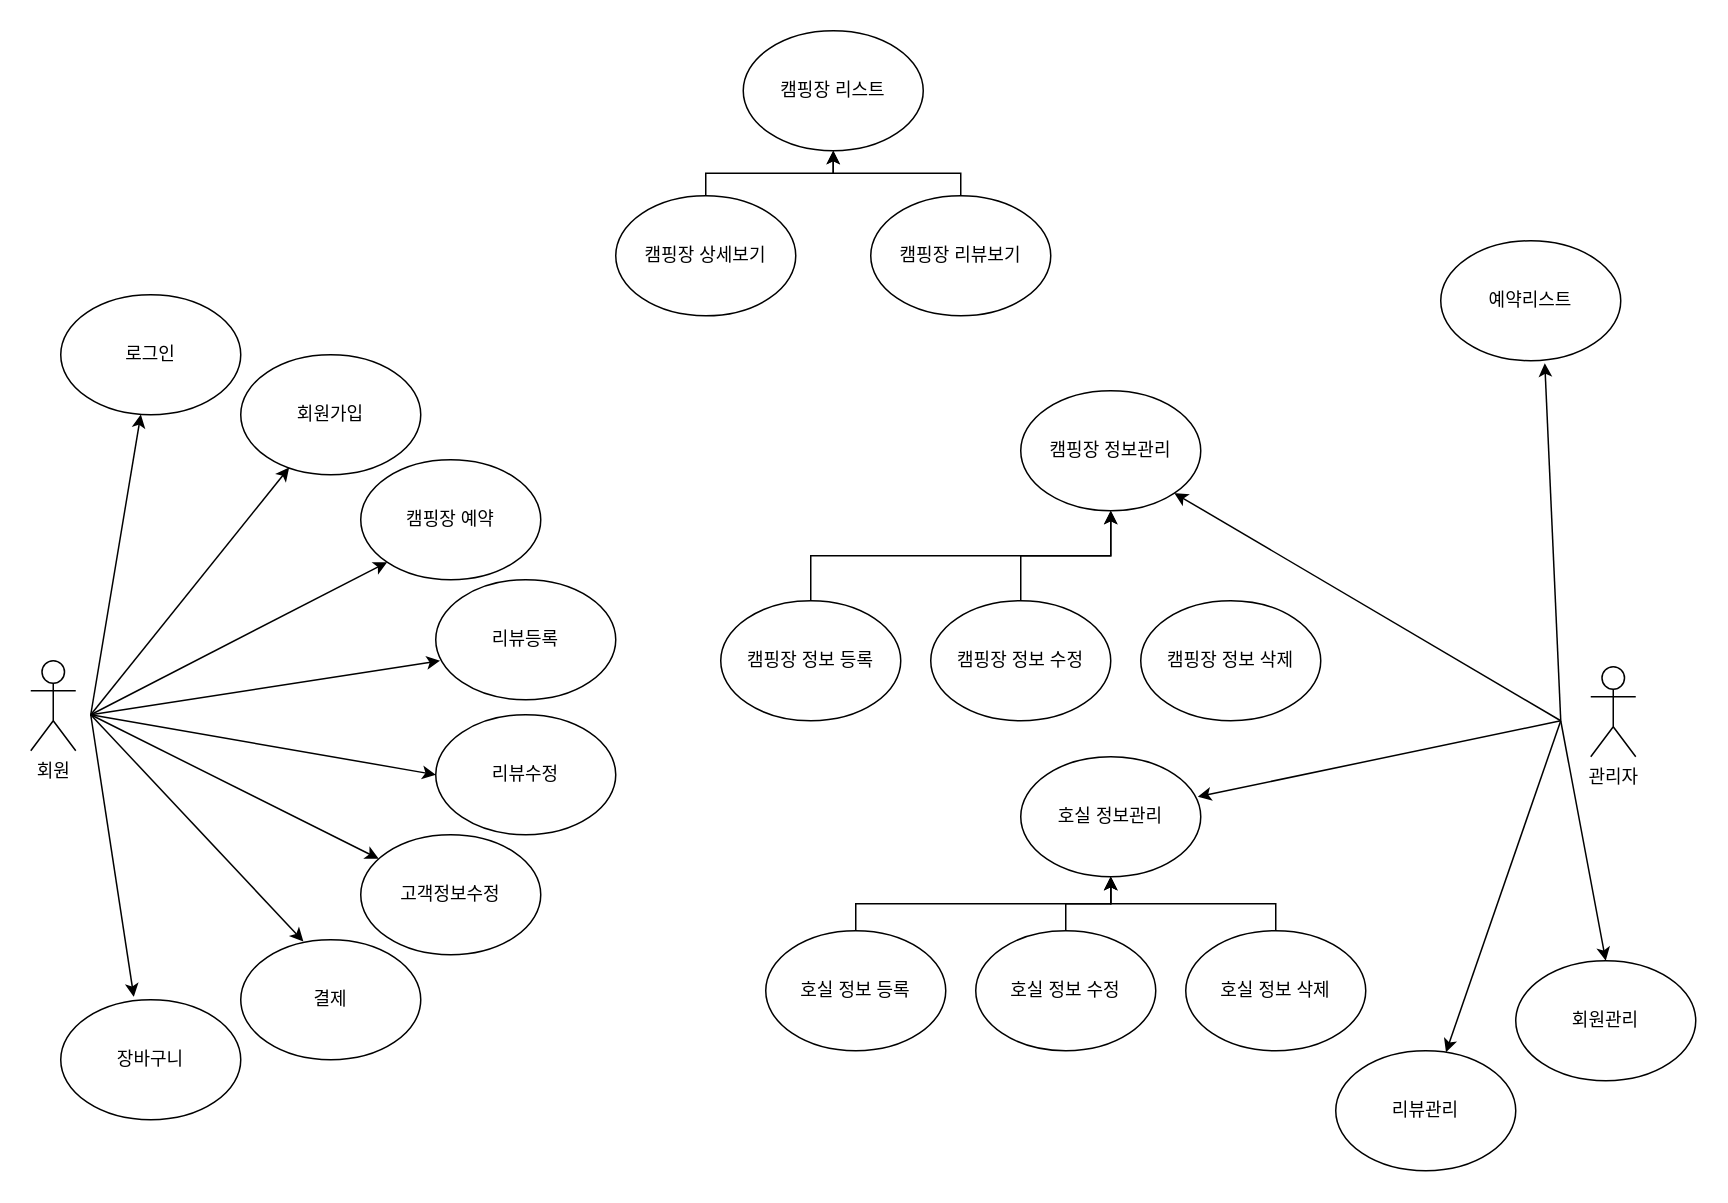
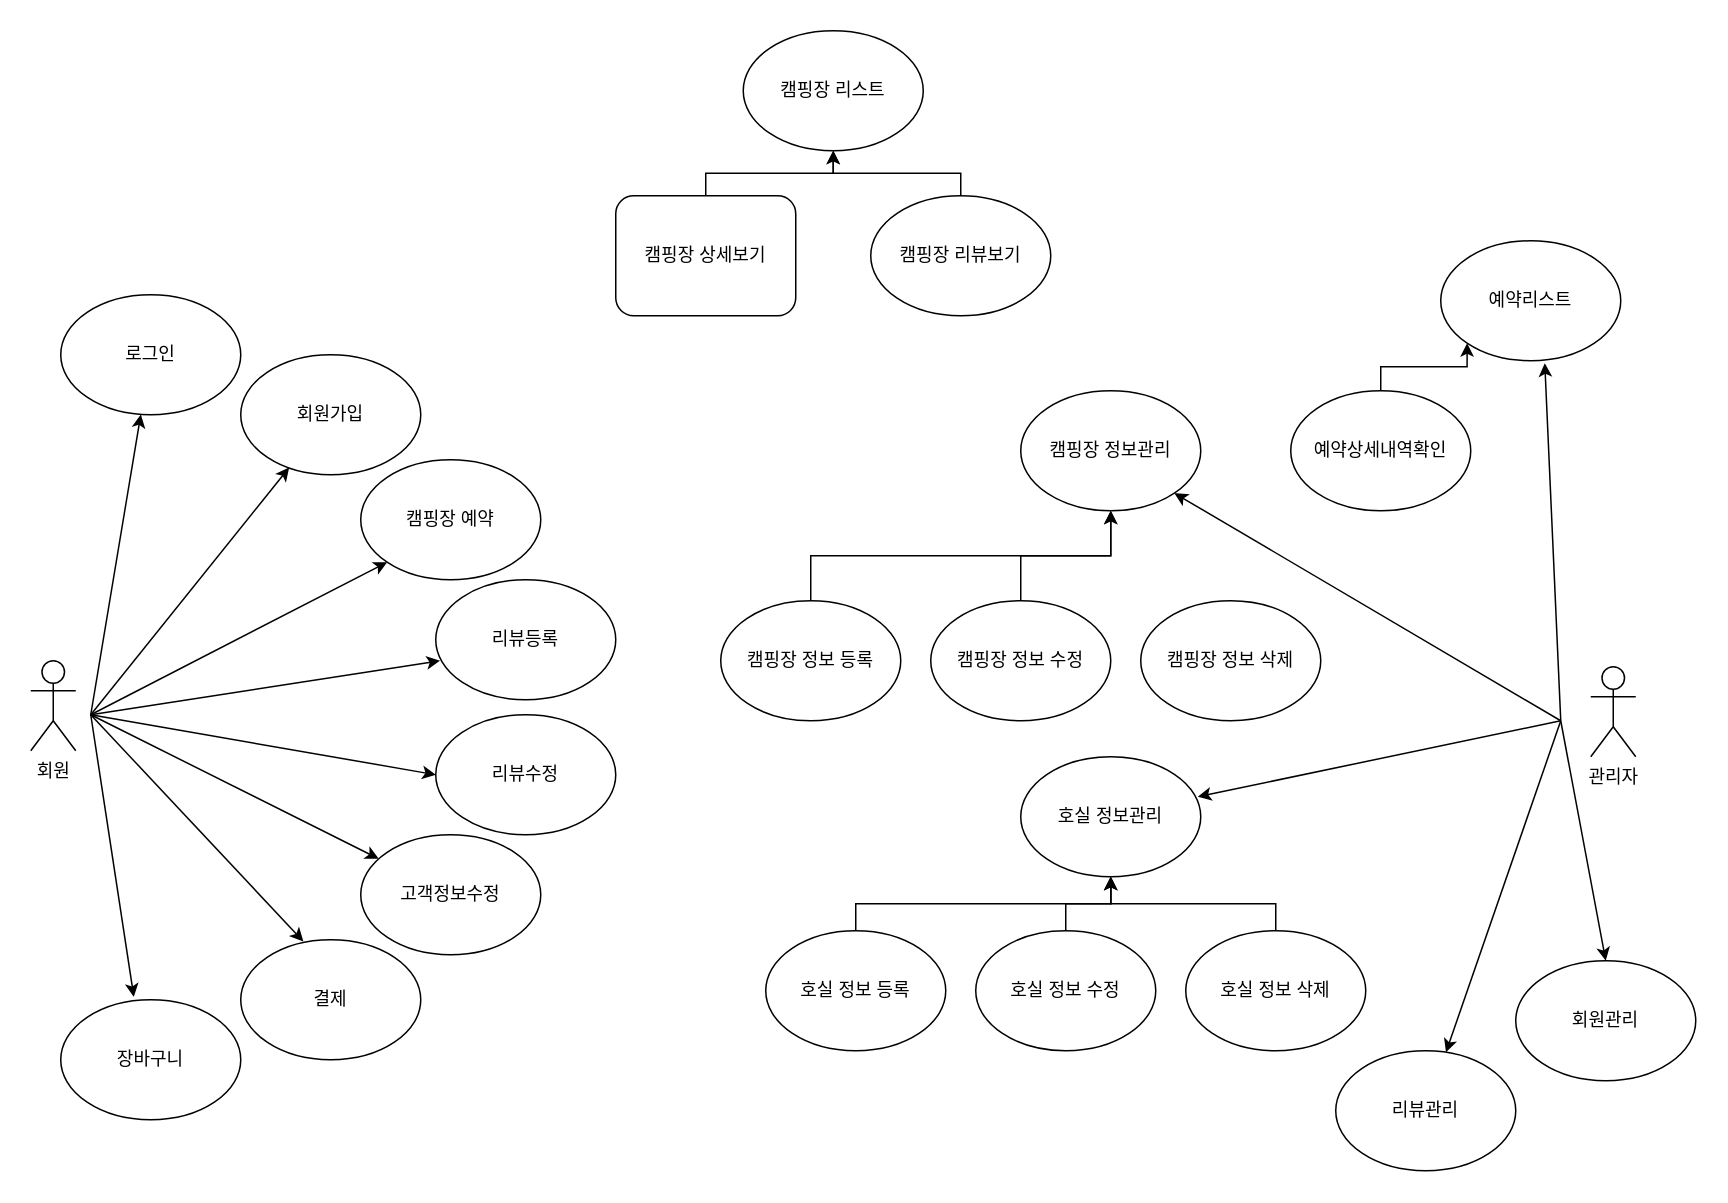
(706, 256) -> (706, 256)
none -> (1419, 367)
none -> (1381, 451)
